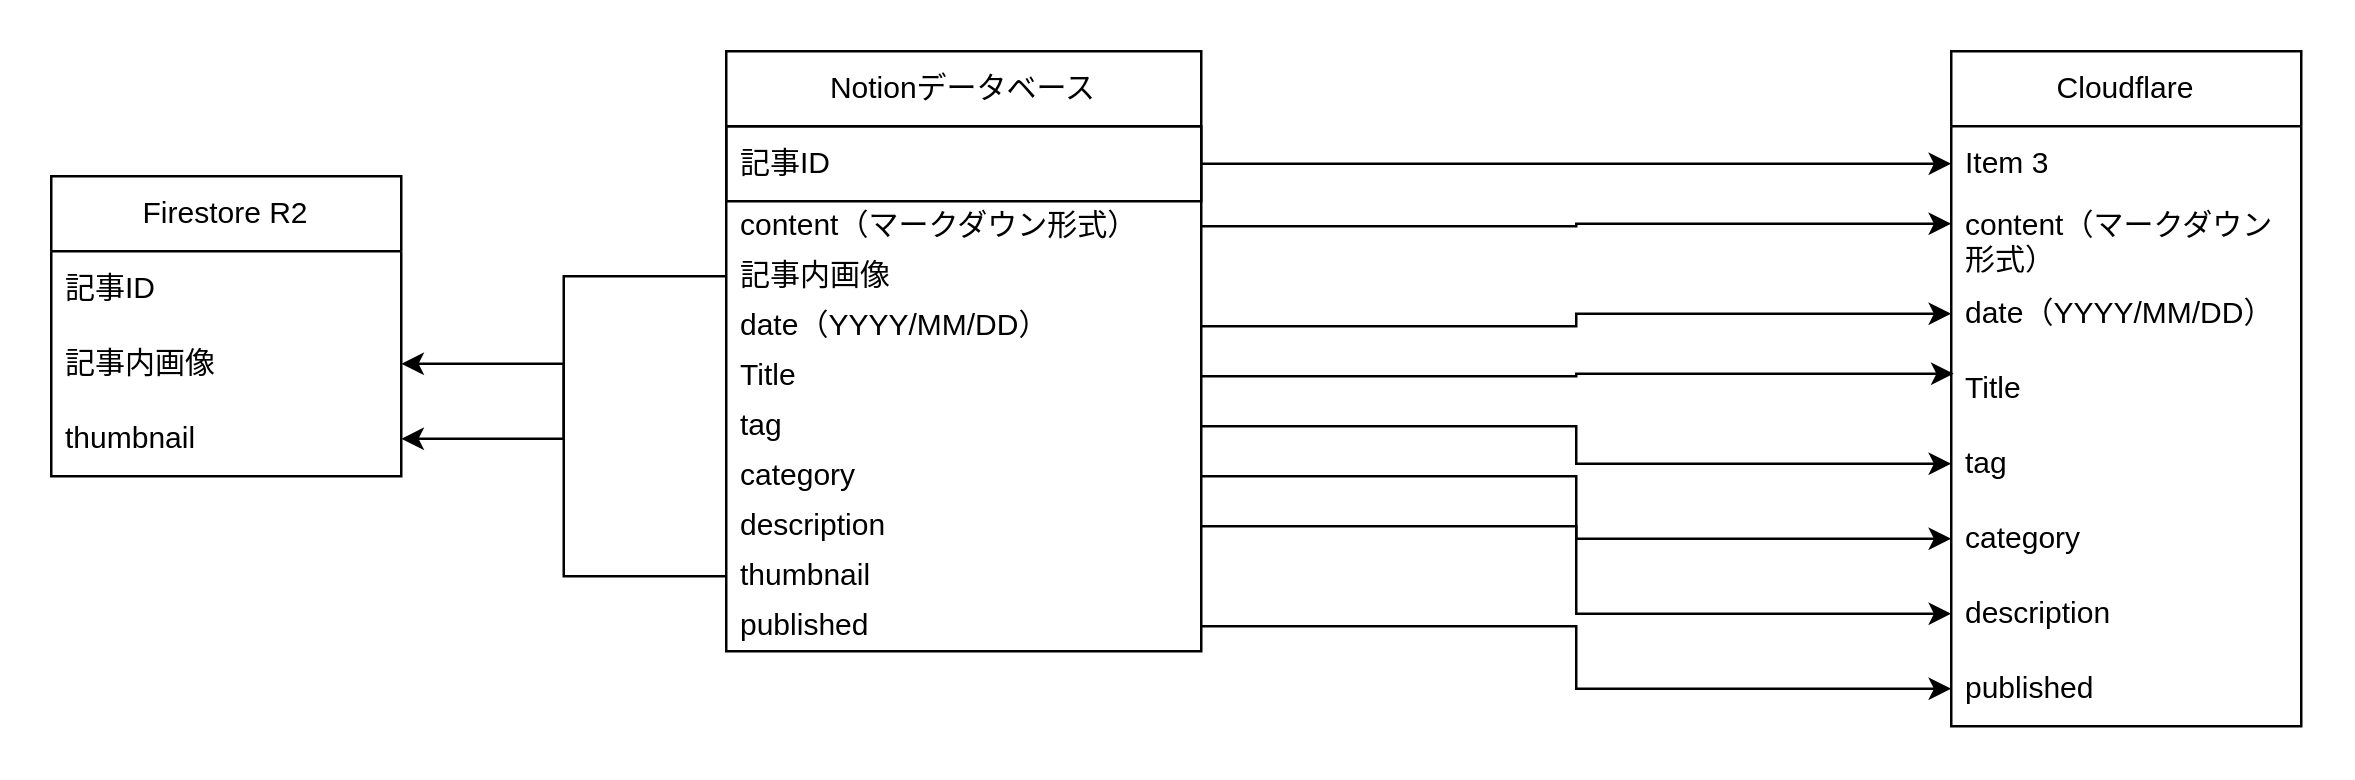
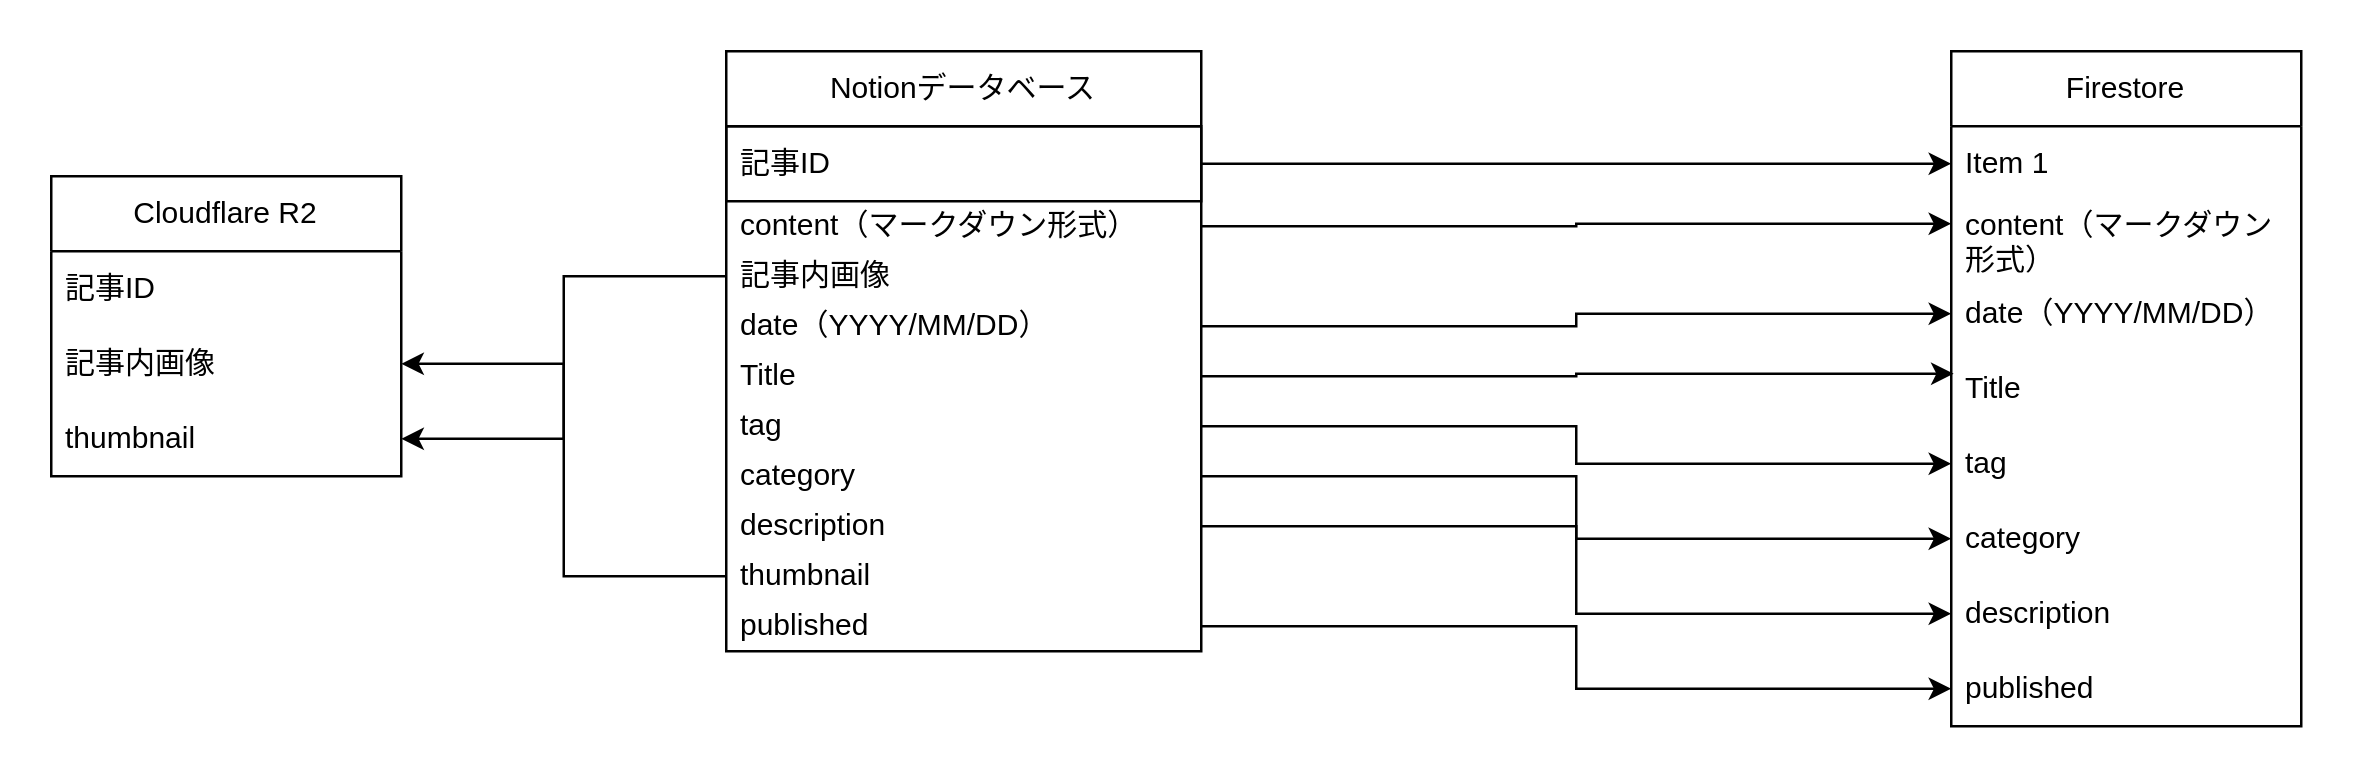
(2126, 89) -> (2126, 89)
(2013, 164) -> (2013, 164)
(226, 214) -> (226, 214)
